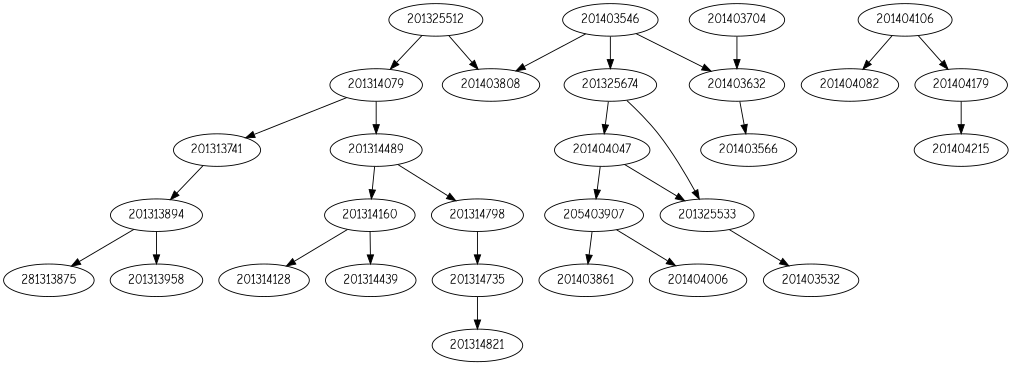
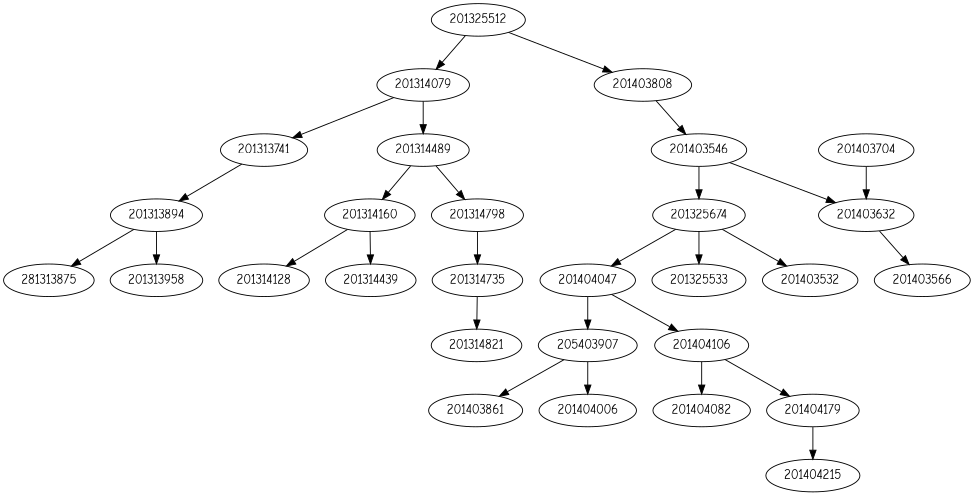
(555, 50) -> (668, 114)
(651, 180) -> (641, 311)
(755, 245) -> (750, 245)
